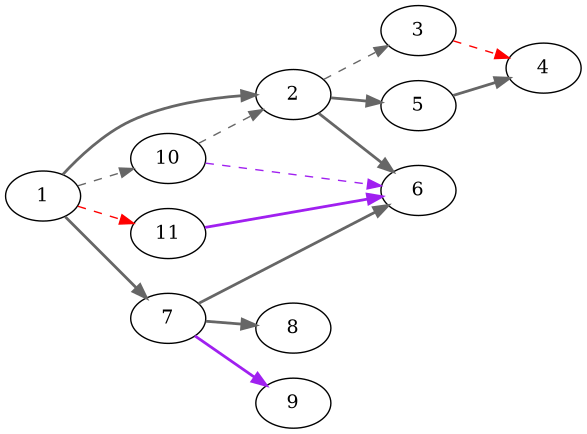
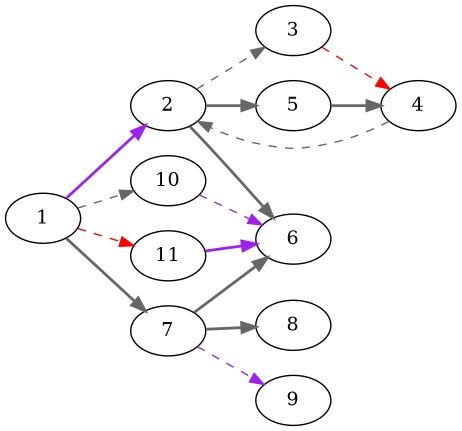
(143, 116) -> (100, 167)
(225, 130) -> (300, 148)
(225, 357) -> (224, 362)
